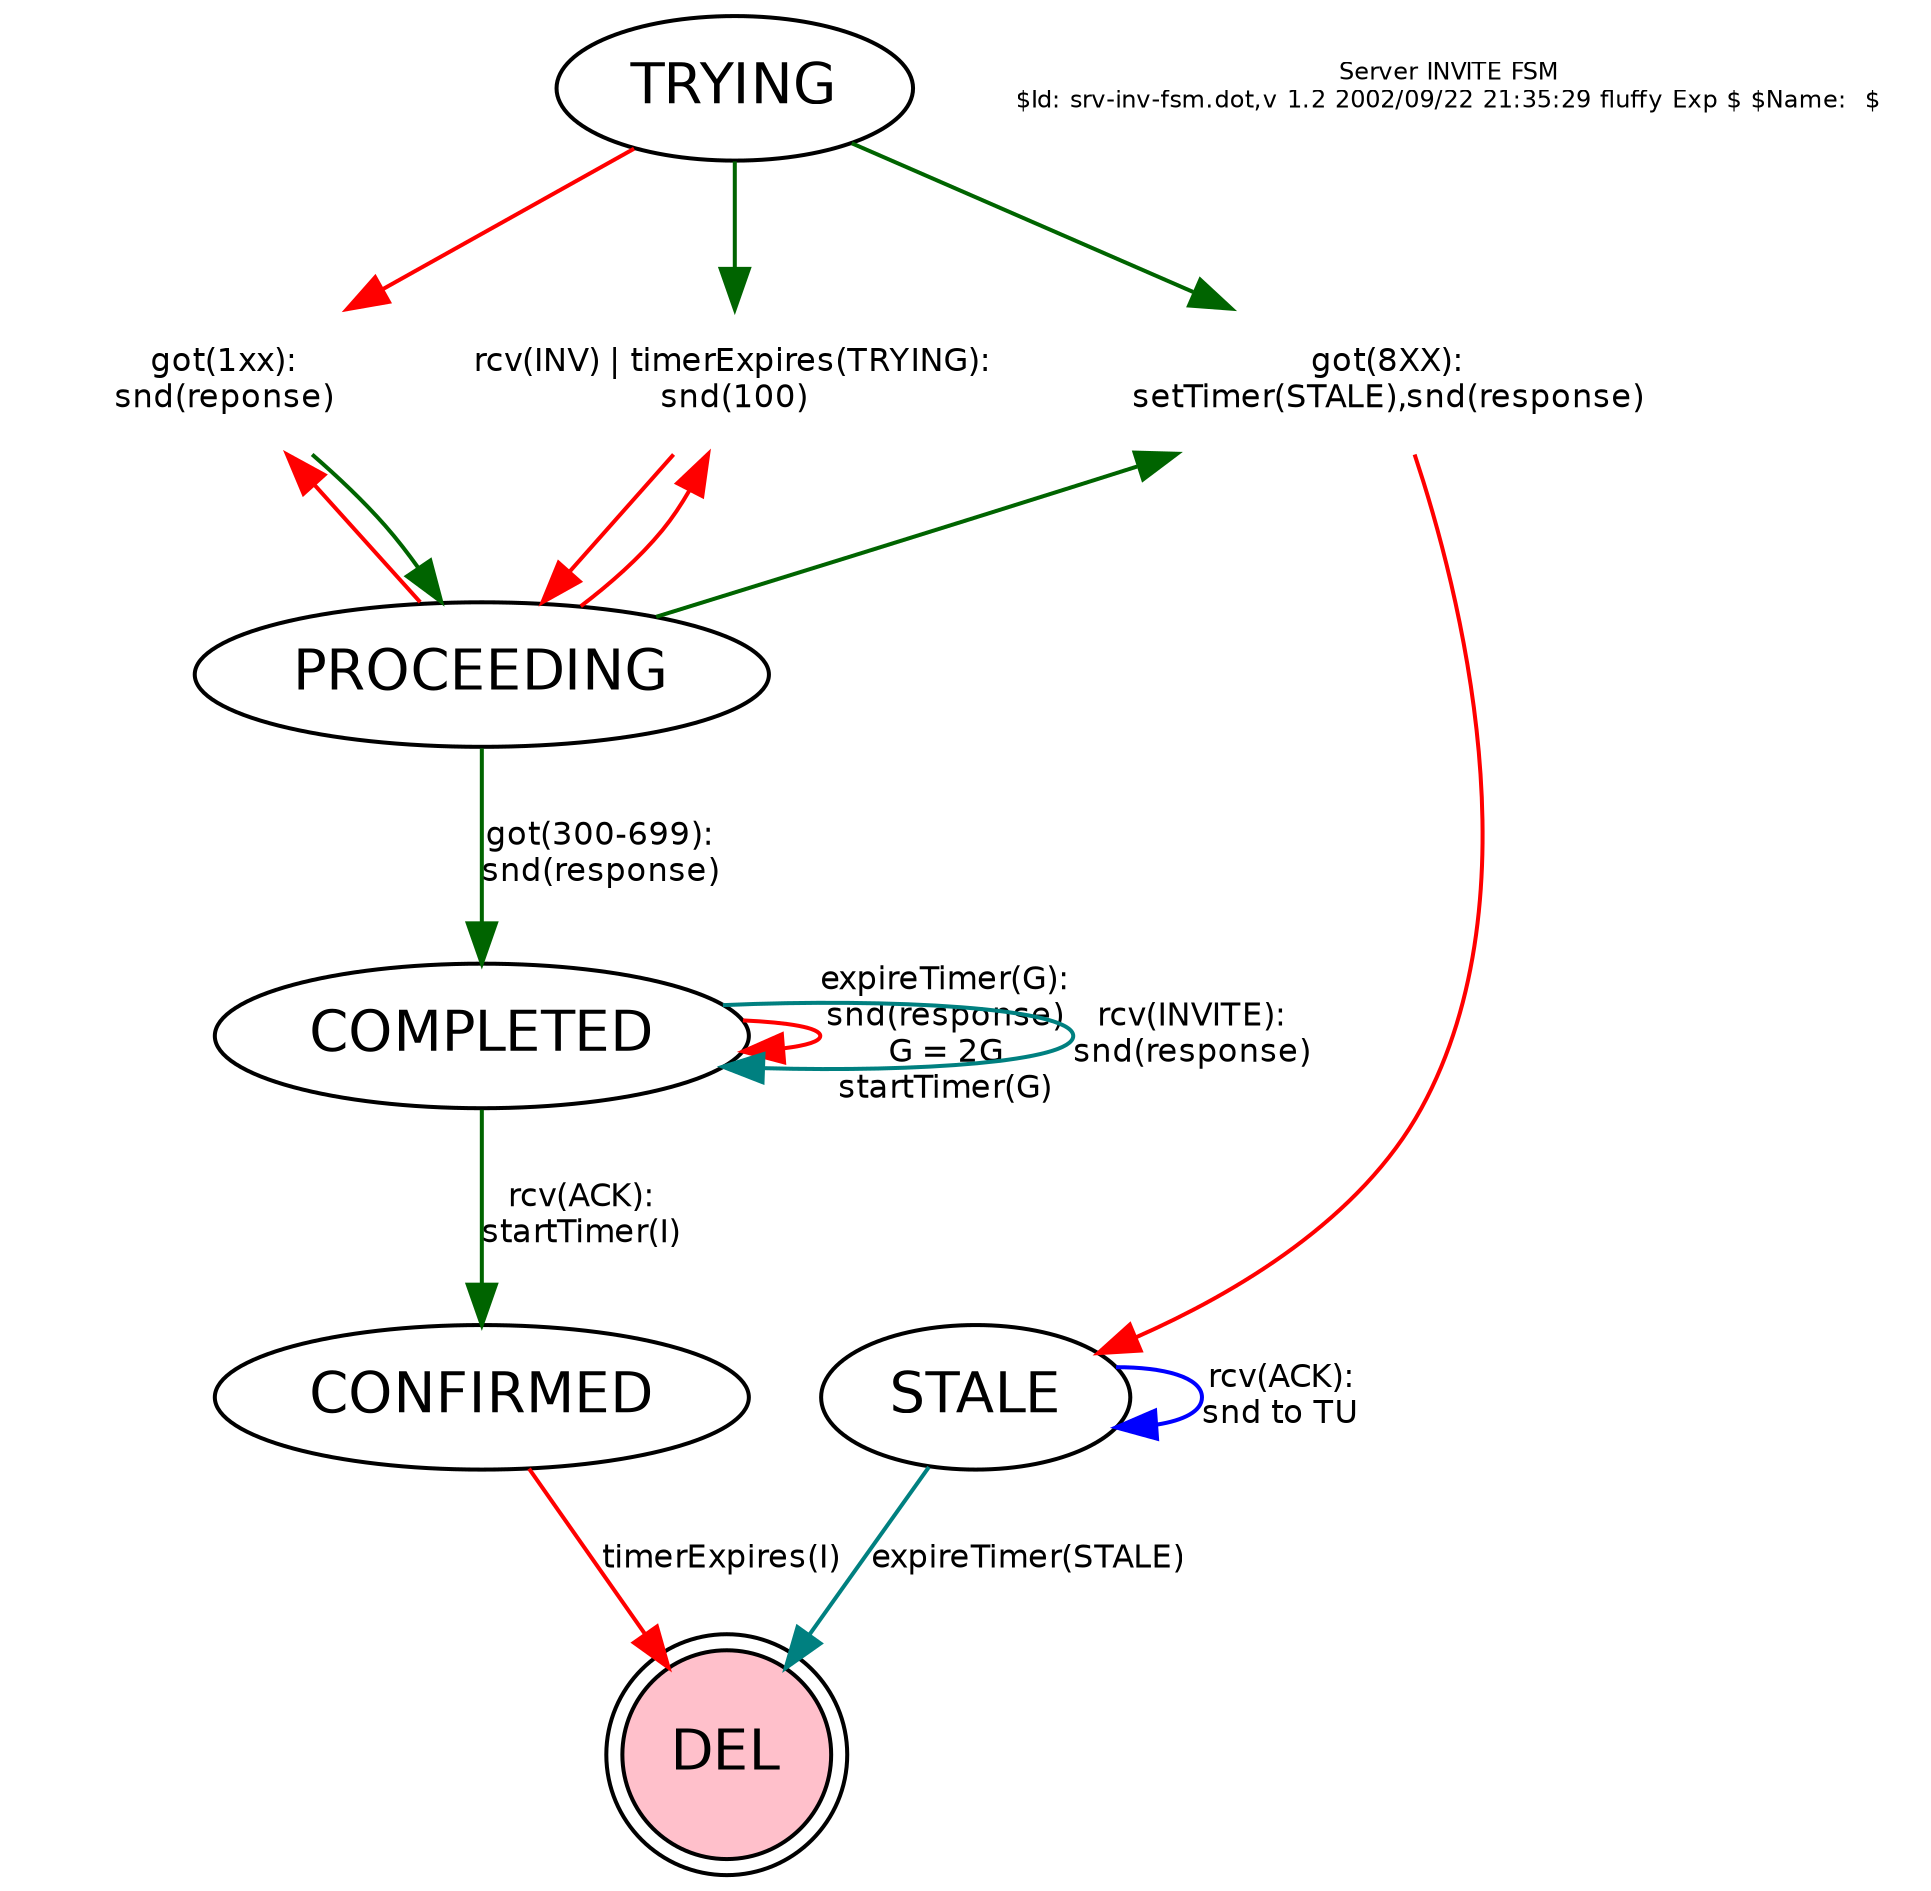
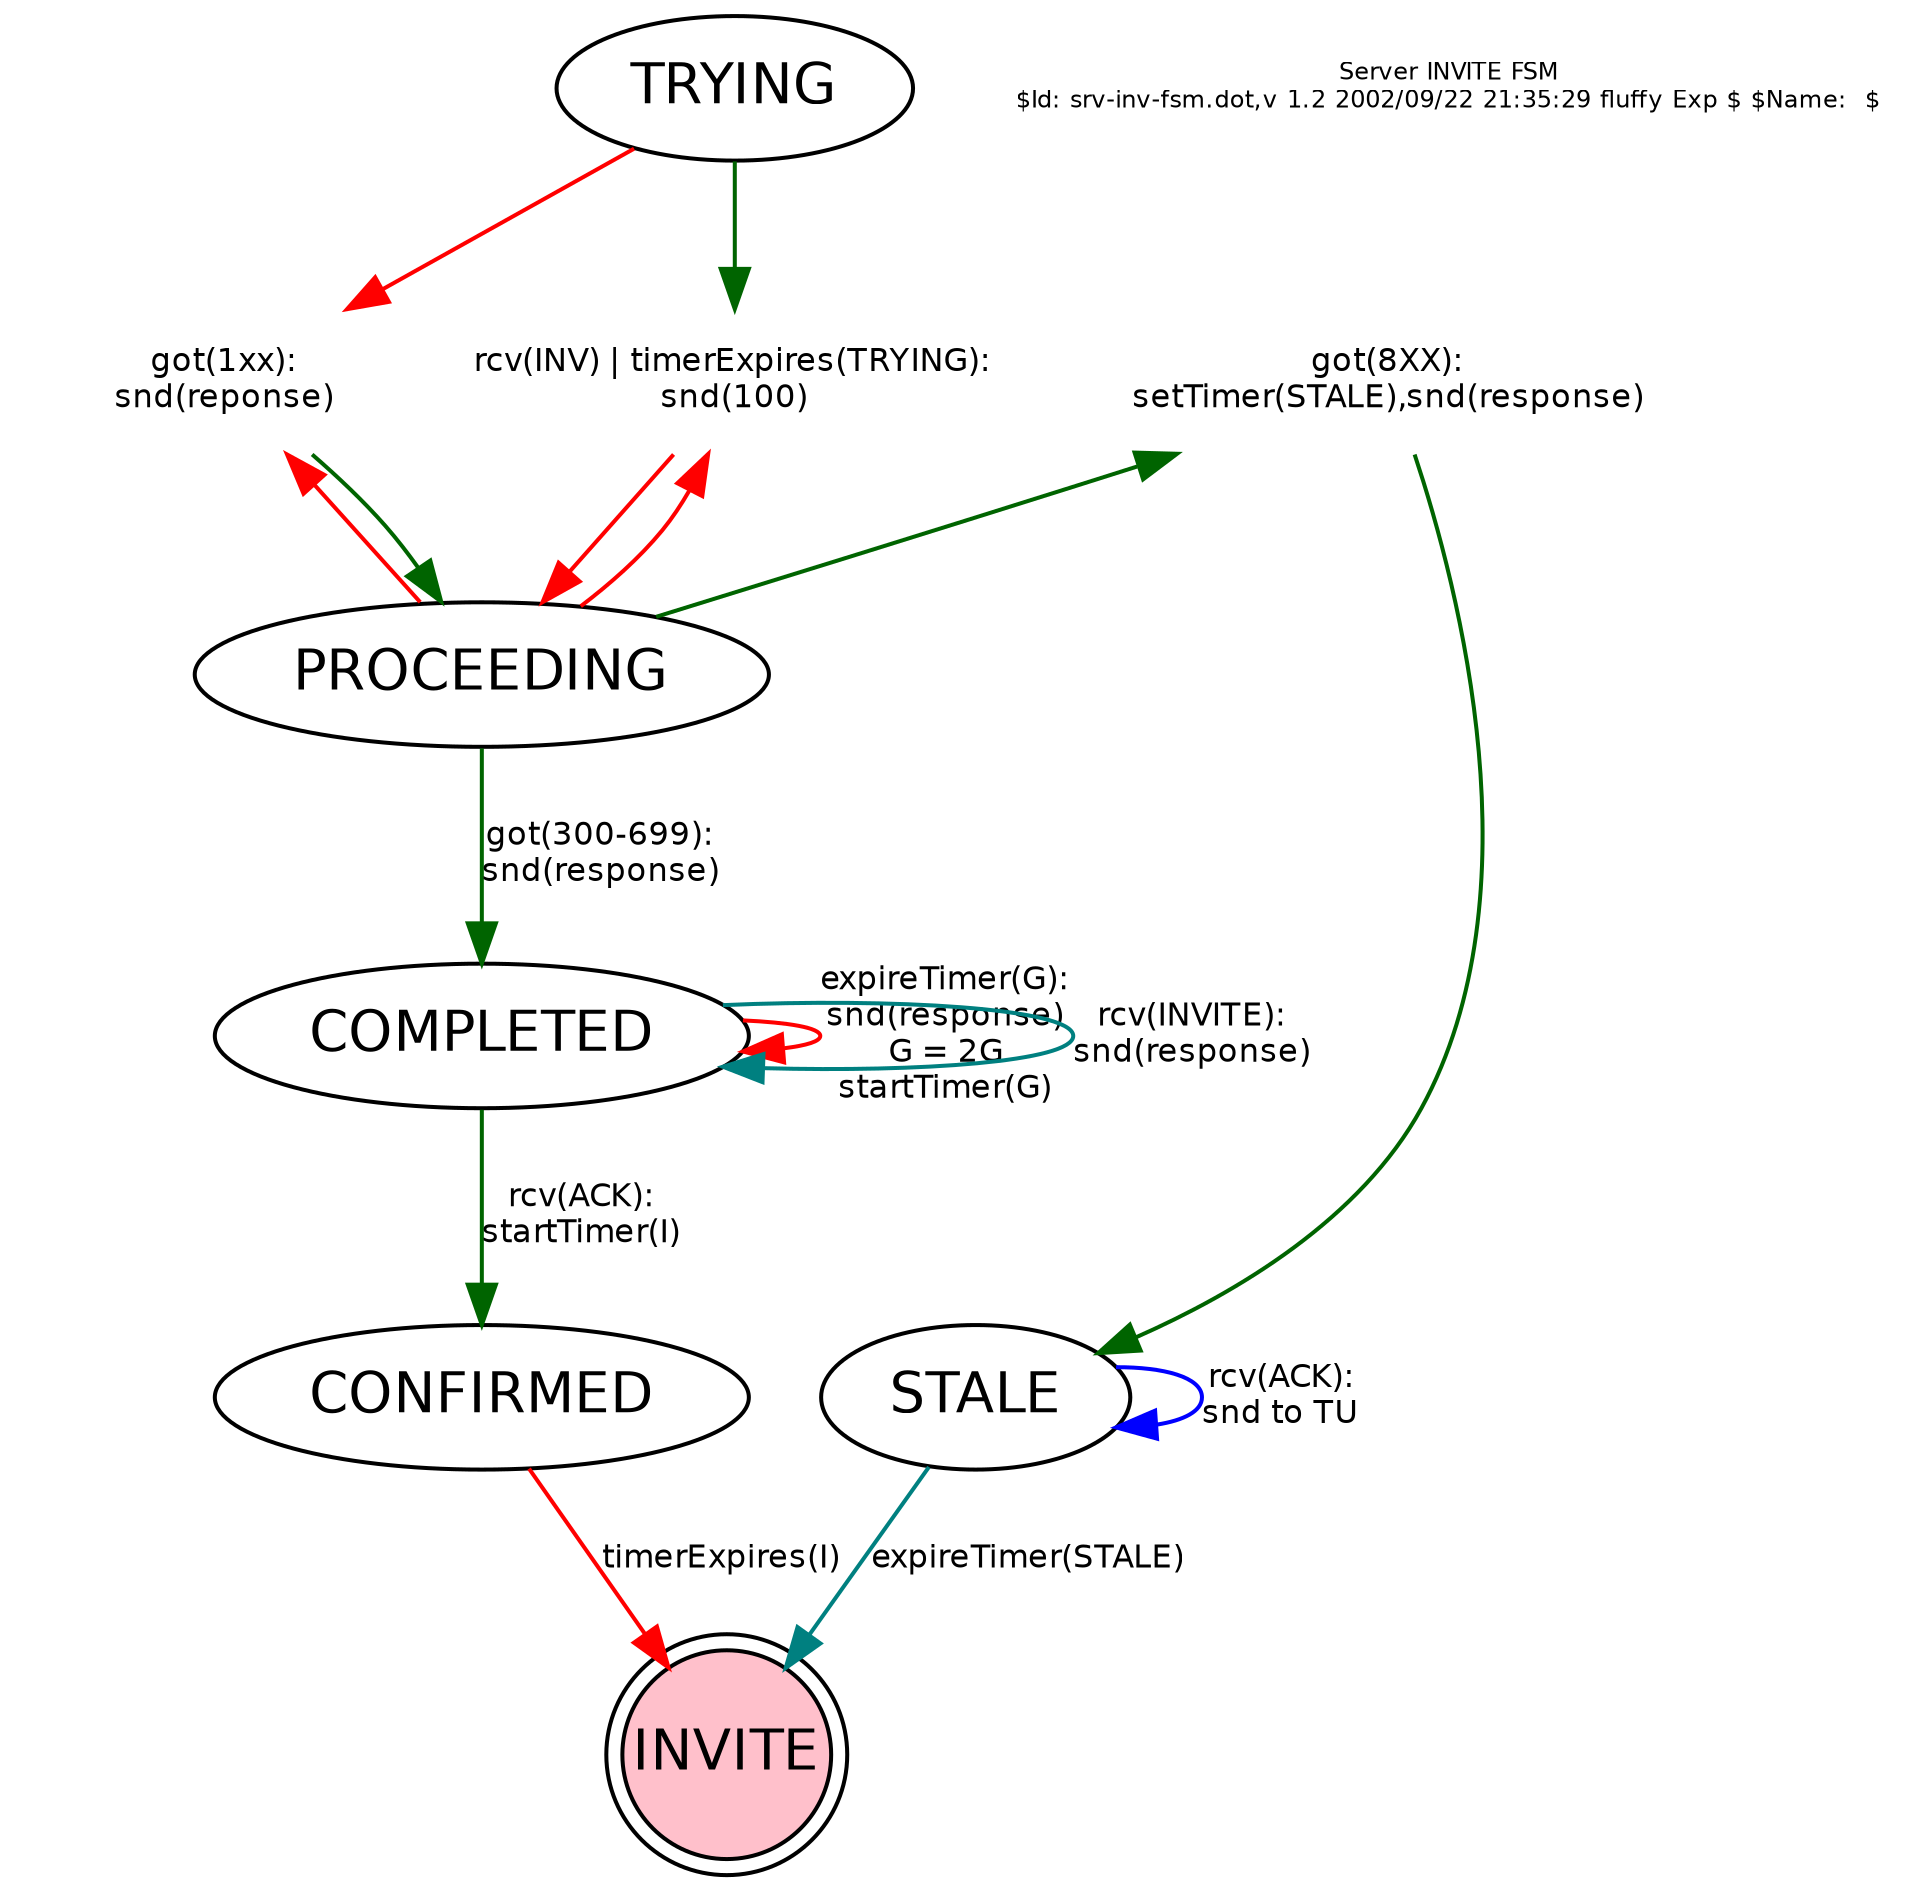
(1023, 218) -> none
(1469, 967) -> (1469, 967)
(727, 1755) -> (727, 1755)
